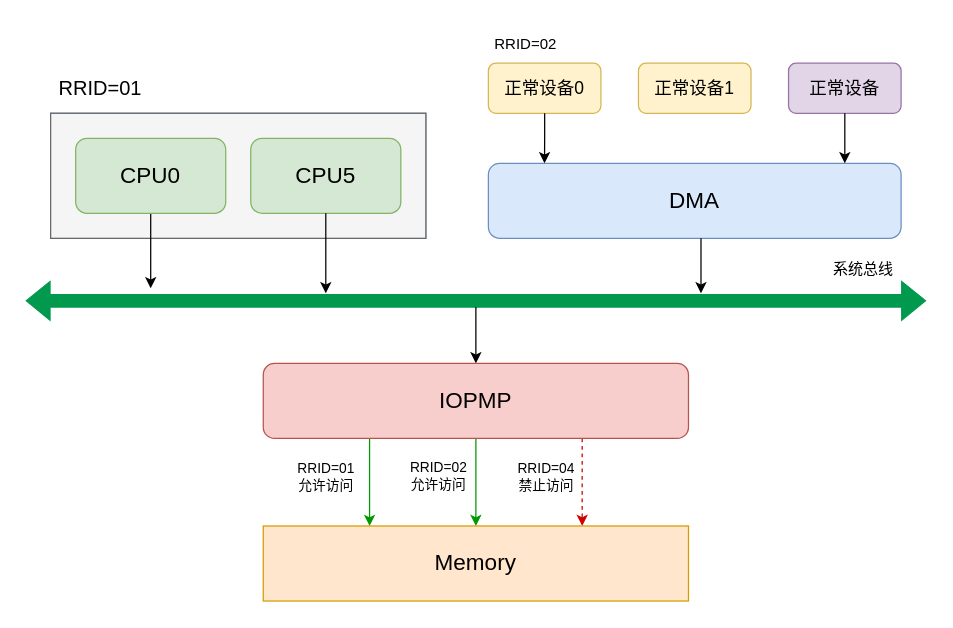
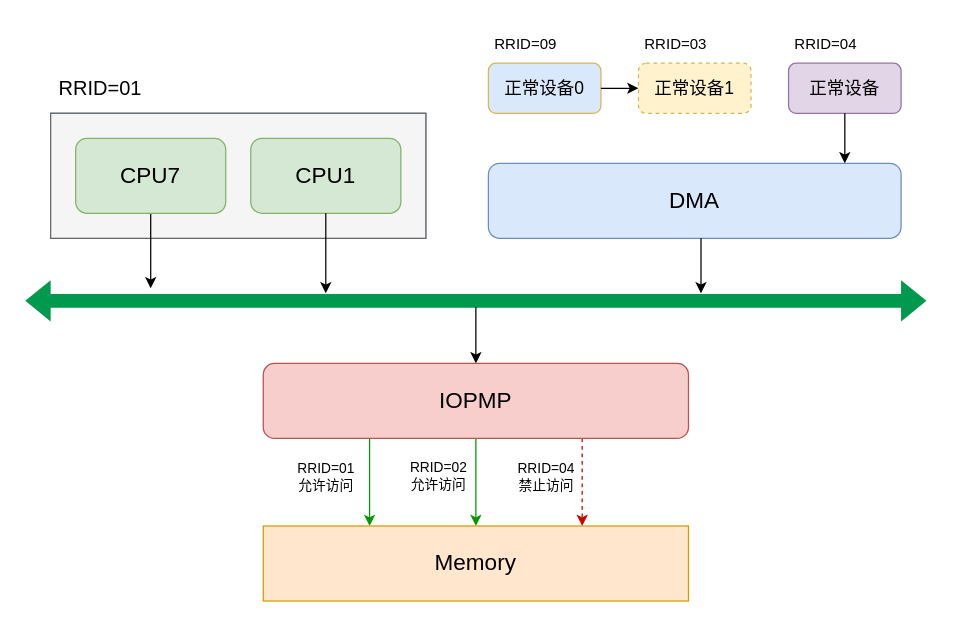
(526, 44) -> (526, 44)
none -> (676, 44)
none -> (826, 44)
(544, 88) -> (544, 88)
(694, 88) -> (694, 88)
(544, 134) -> (624, 88)
(151, 176) -> (151, 176)
(326, 176) -> (326, 176)
(863, 269) -> none
